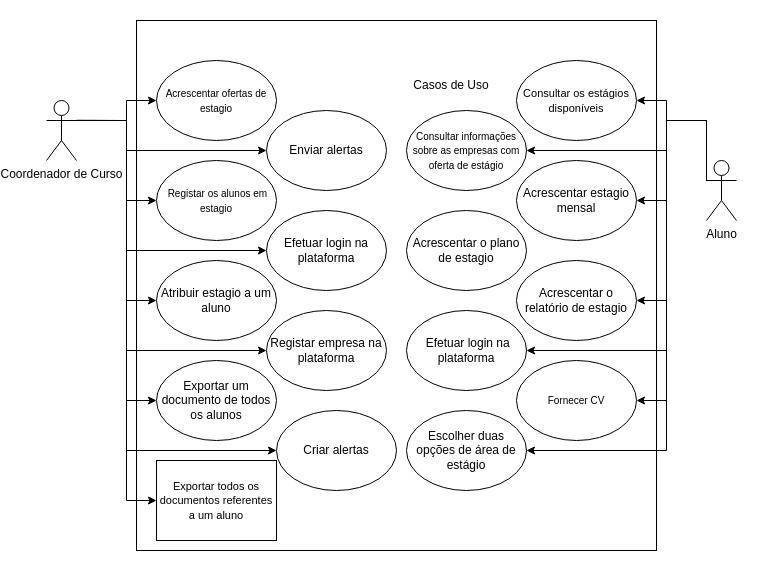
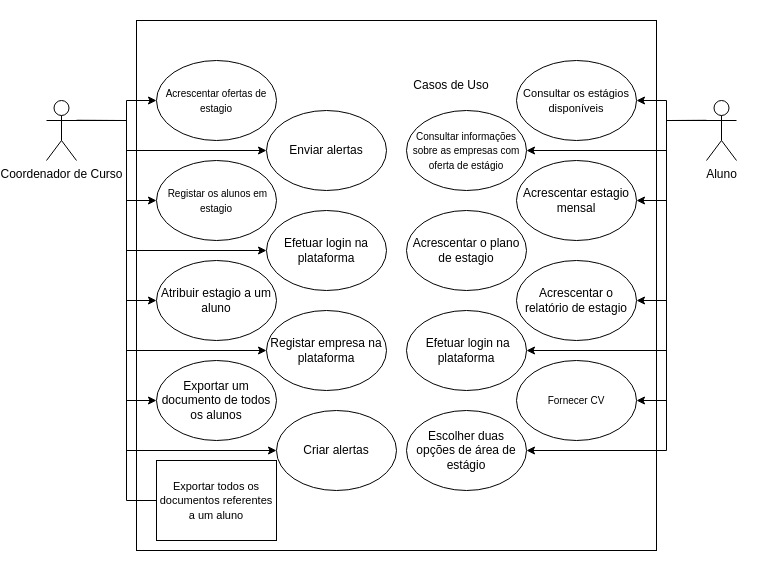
(722, 191) -> (722, 131)
(148, 501) -> (151, 501)
